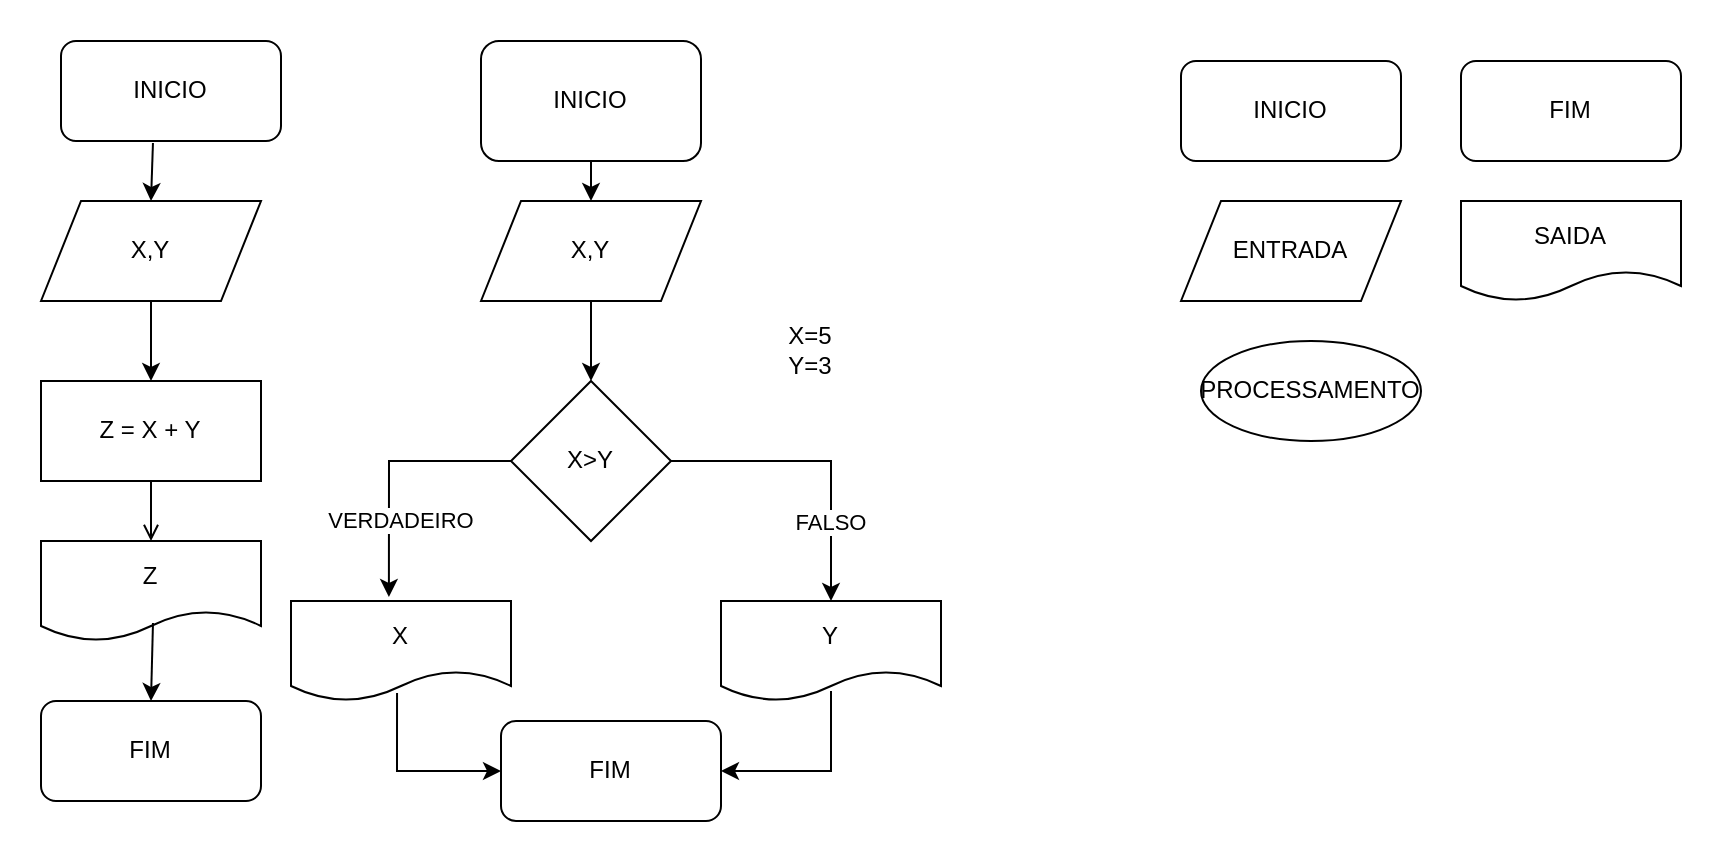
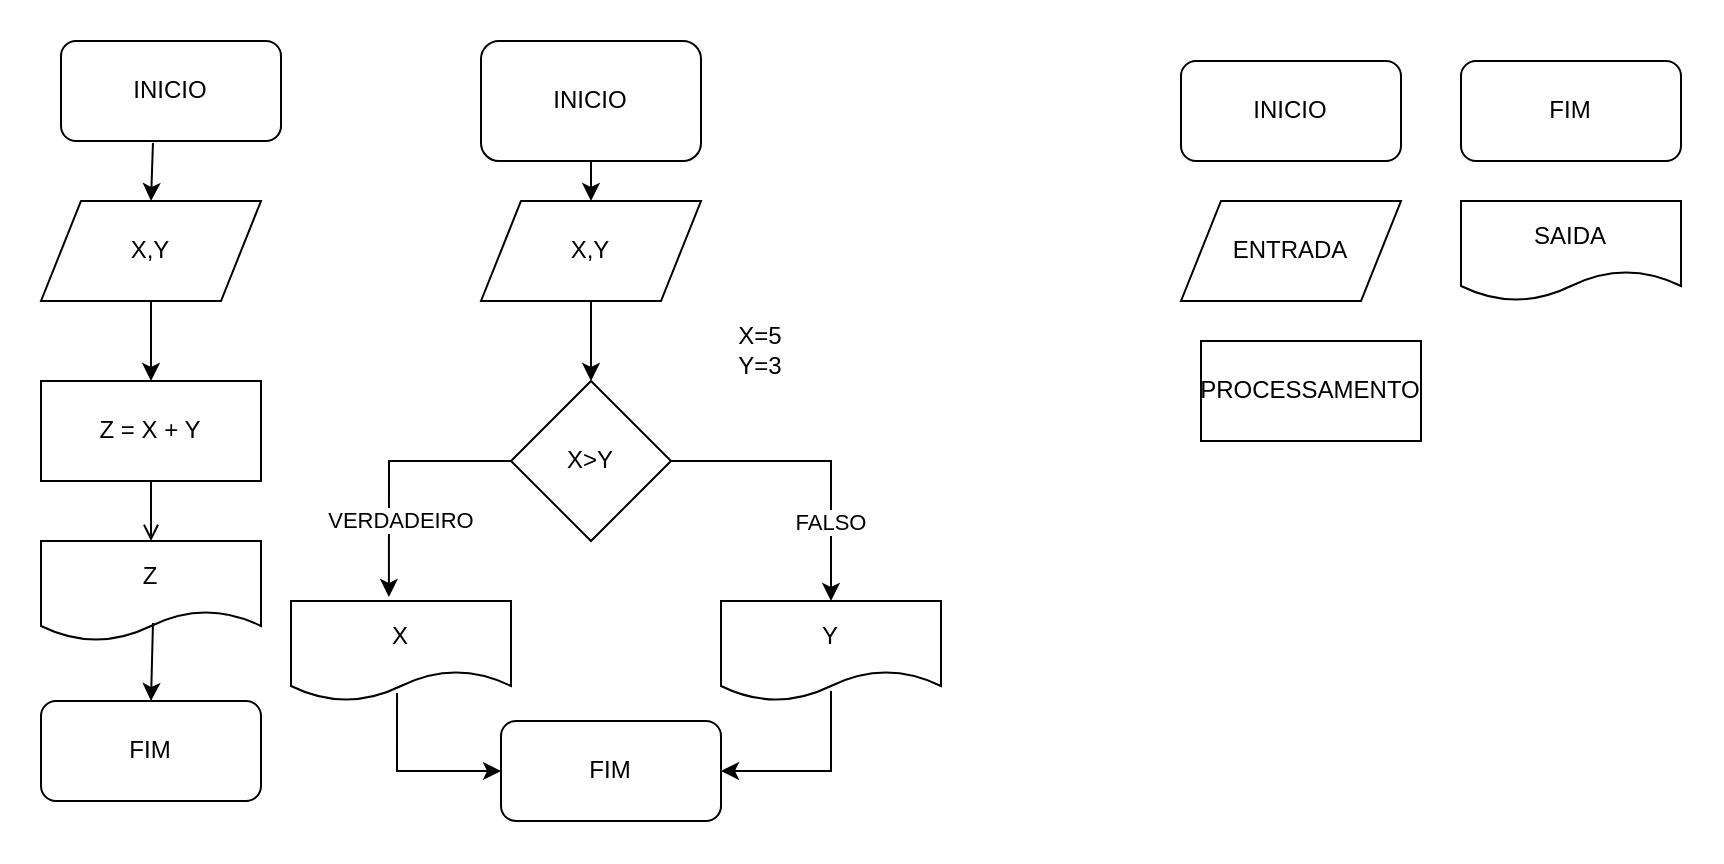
(811, 351) -> (761, 351)
(1311, 391) -> (1311, 391)
